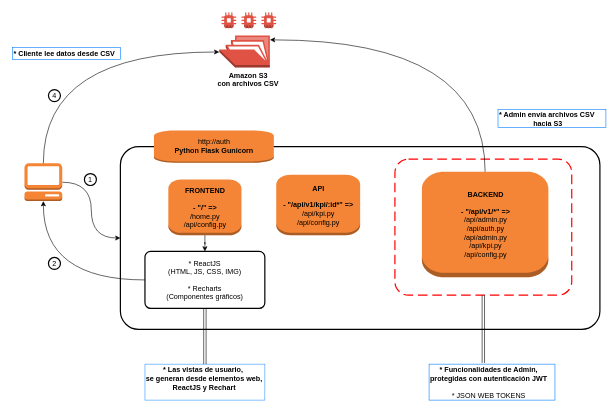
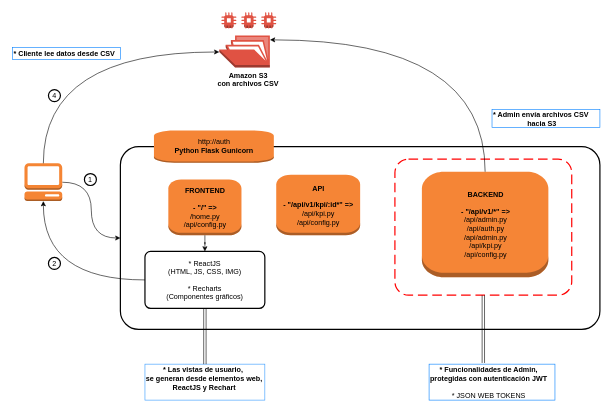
(552, 119) -> (546, 119)
